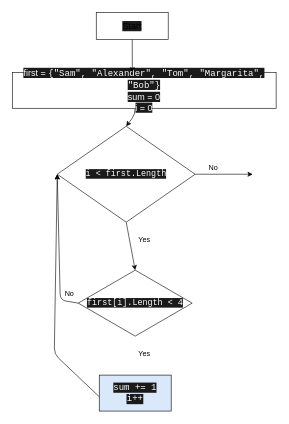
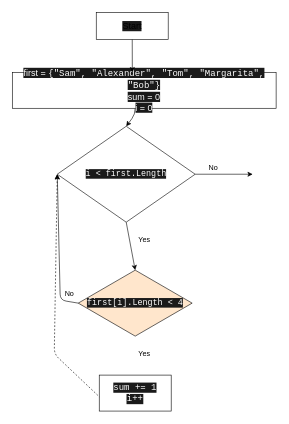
(135, 303) -> (135, 303)
(55, 317) -> (55, 317)
(135, 393) -> (135, 393)
